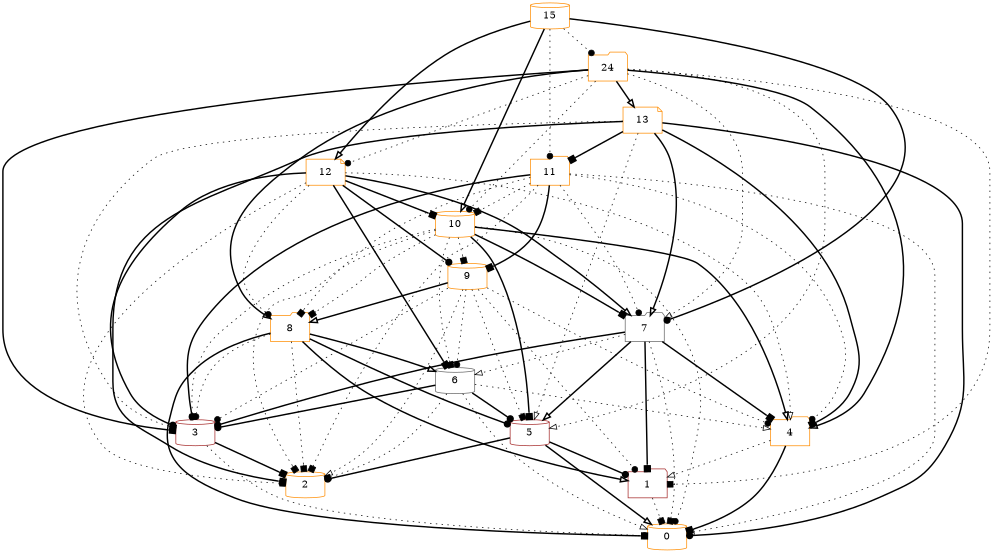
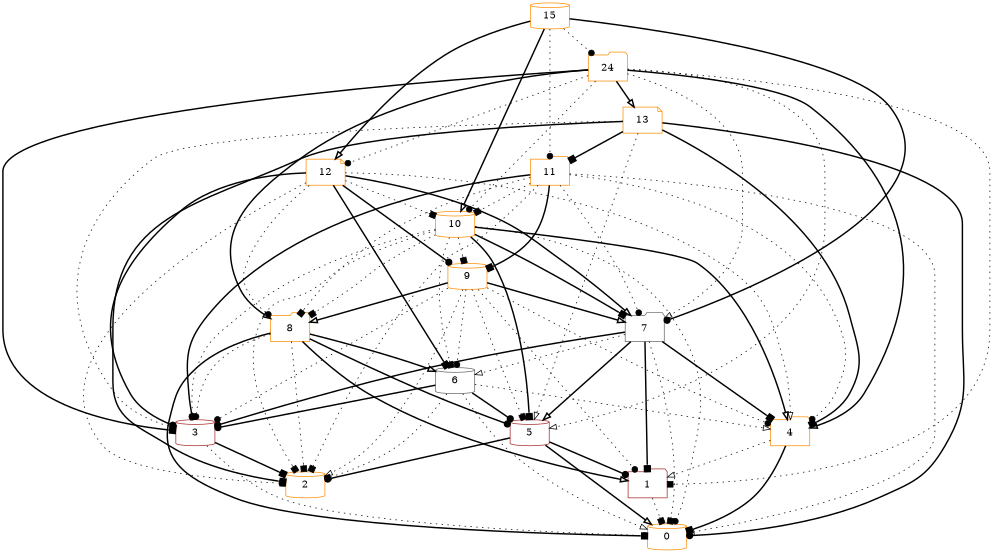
(387, 197) -> (387, 197)
(676, 220) -> (553, 301)
